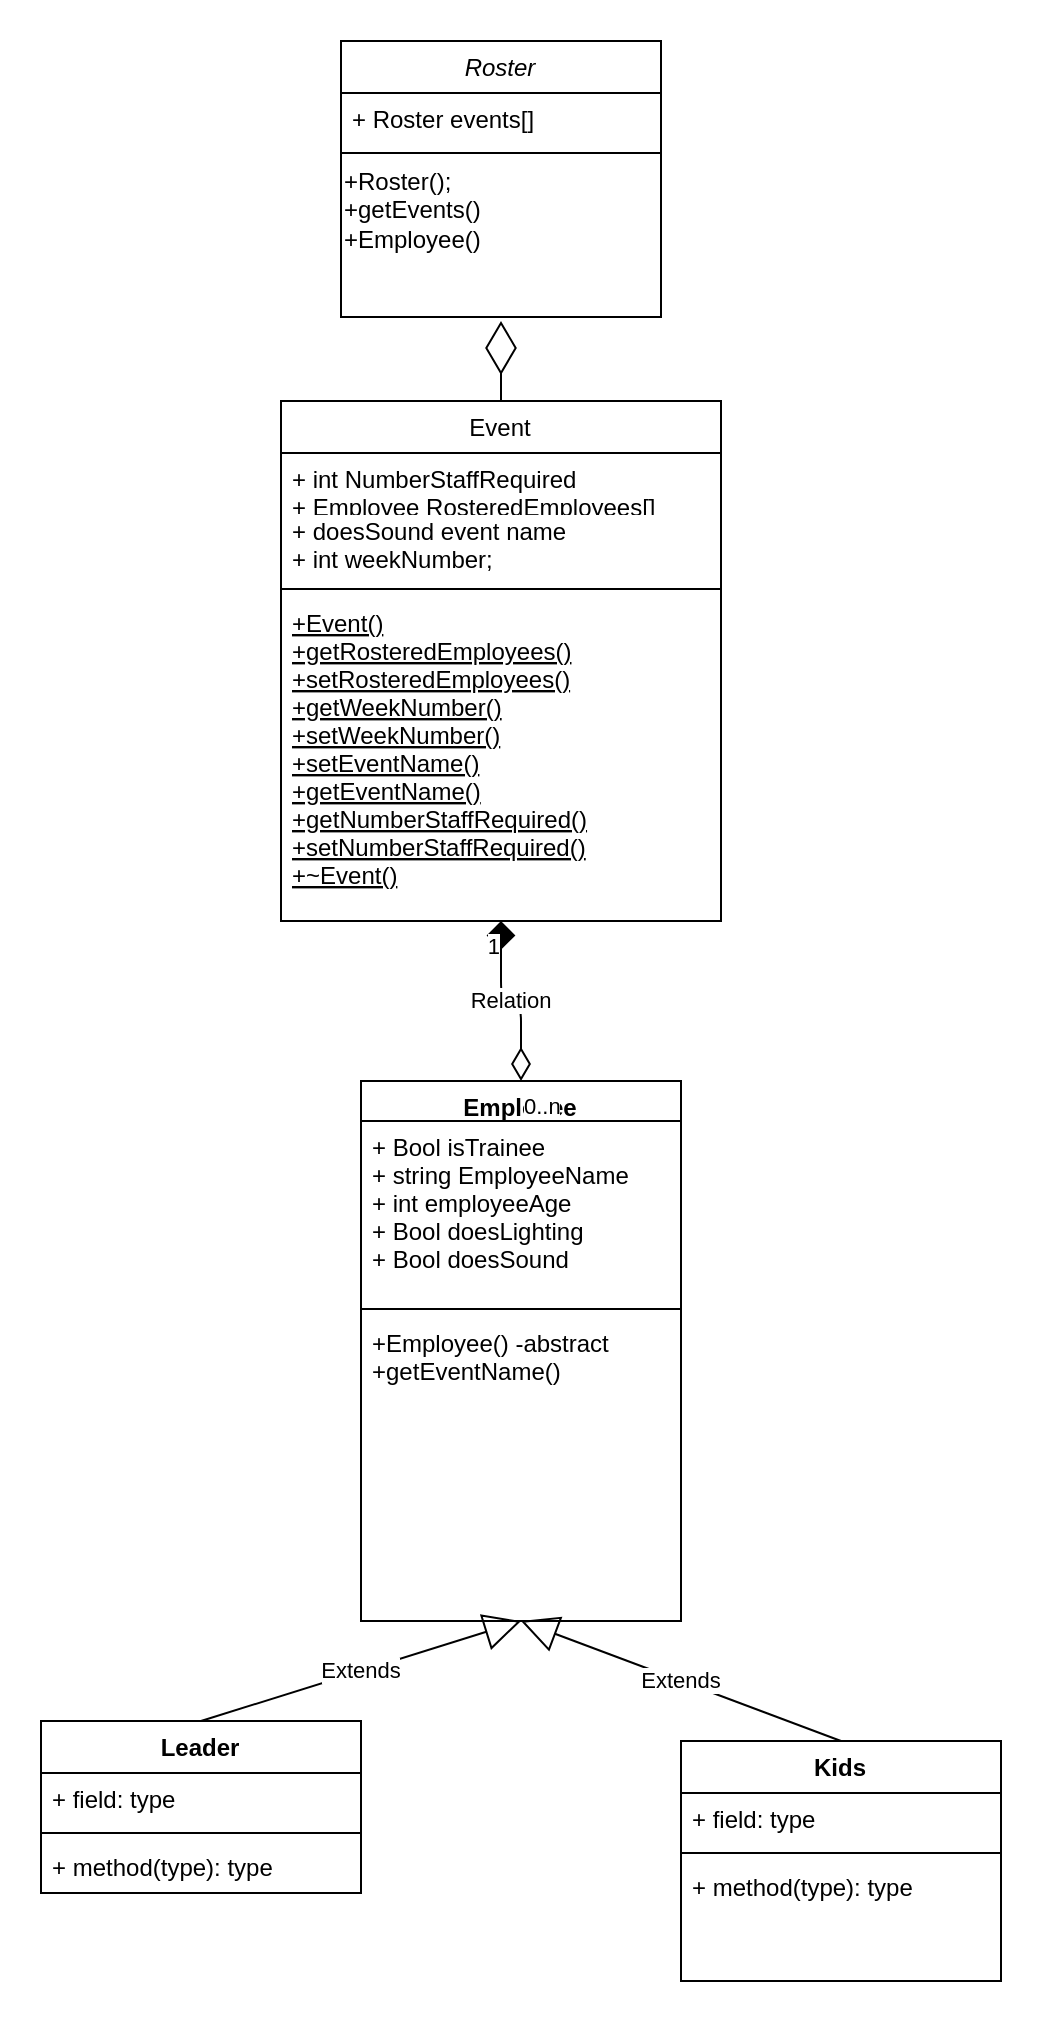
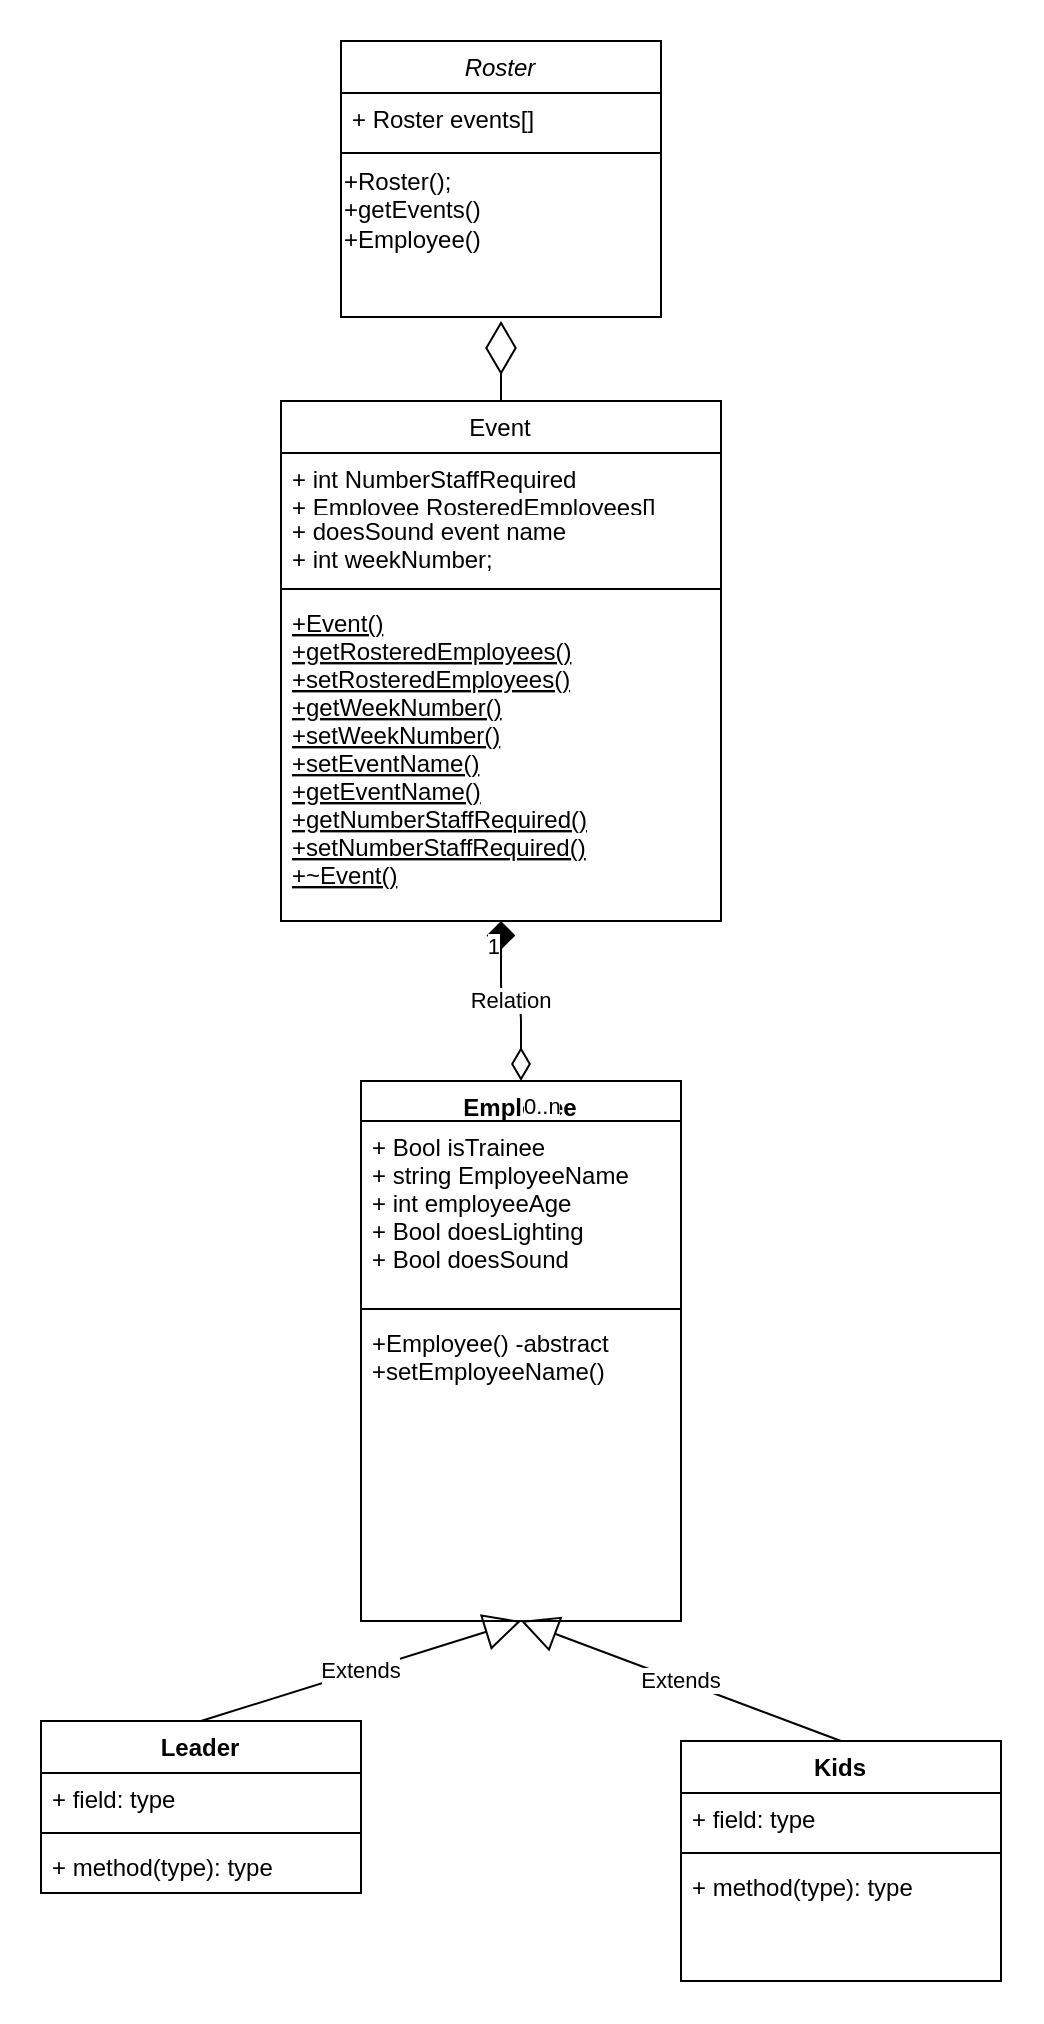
(507, 1344) -> (507, 1344)
